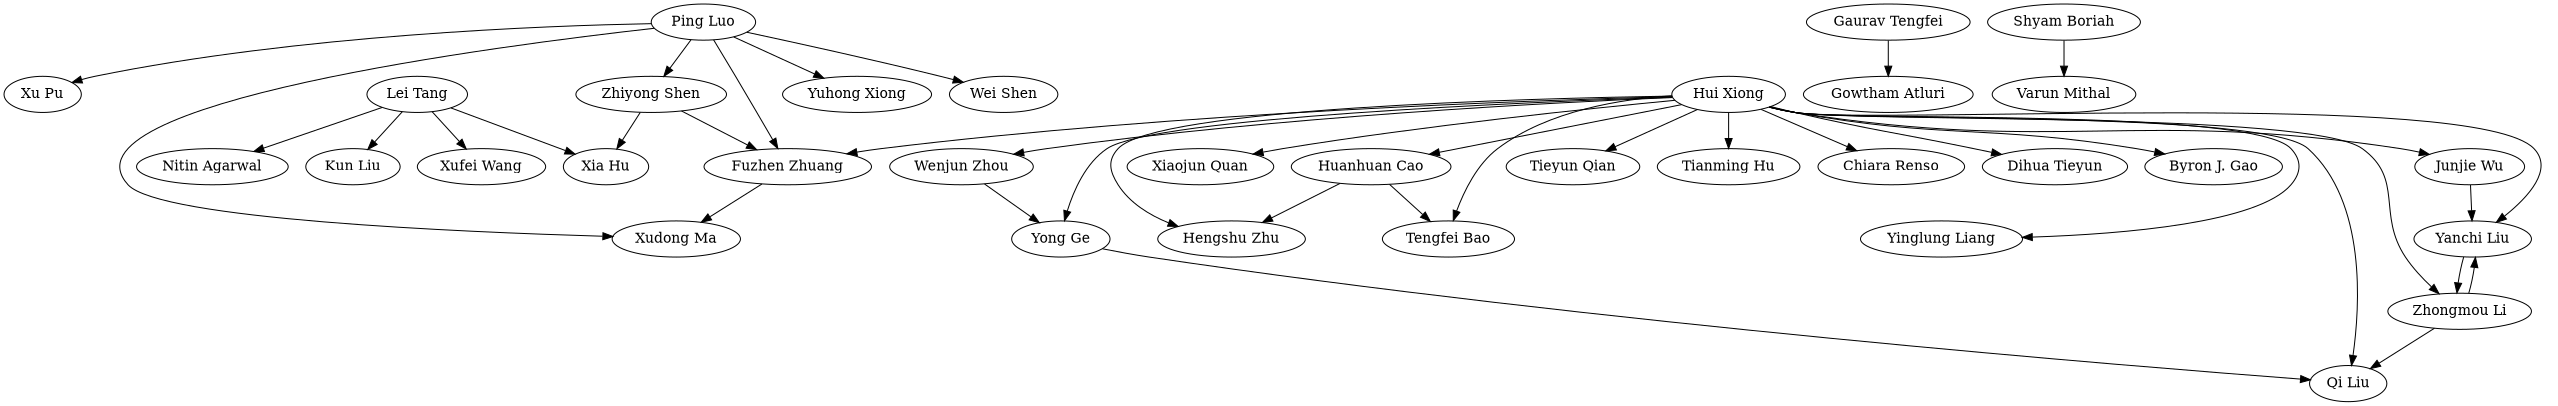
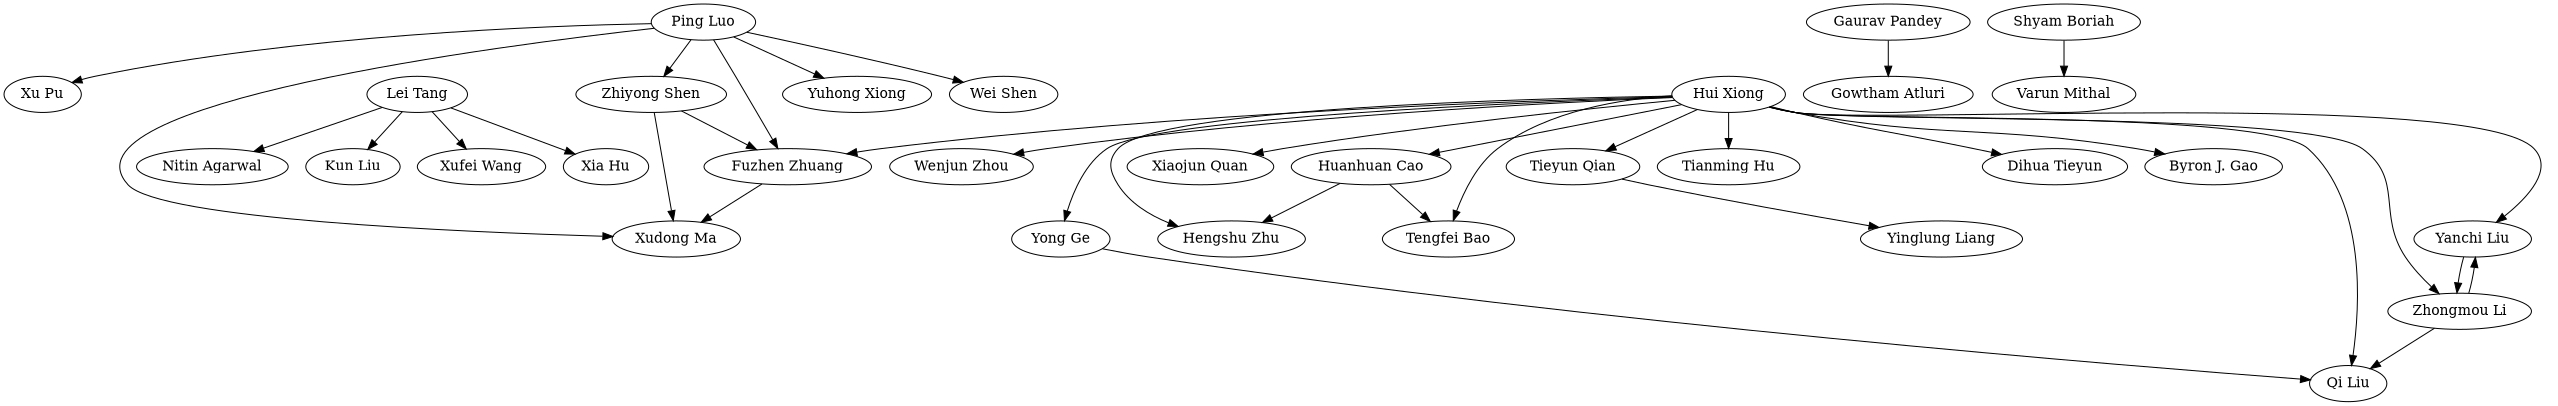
(1888, 22) -> (1888, 22)
(631, 126) -> (663, 162)
(2299, 163) -> (1745, 204)
(1891, 167) -> none
(2470, 167) -> none
(1008, 200) -> none
